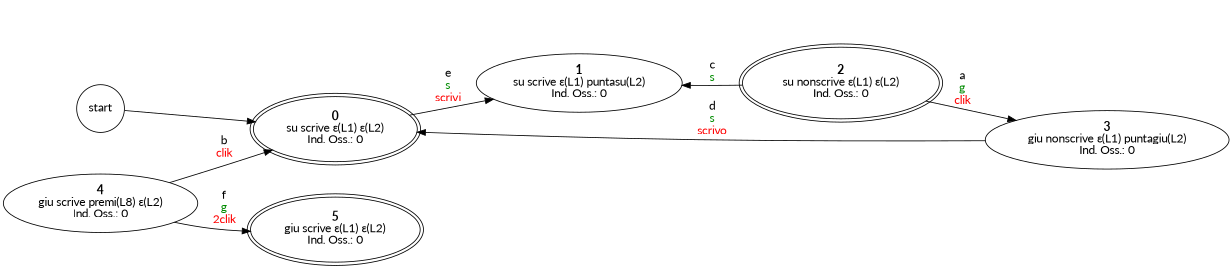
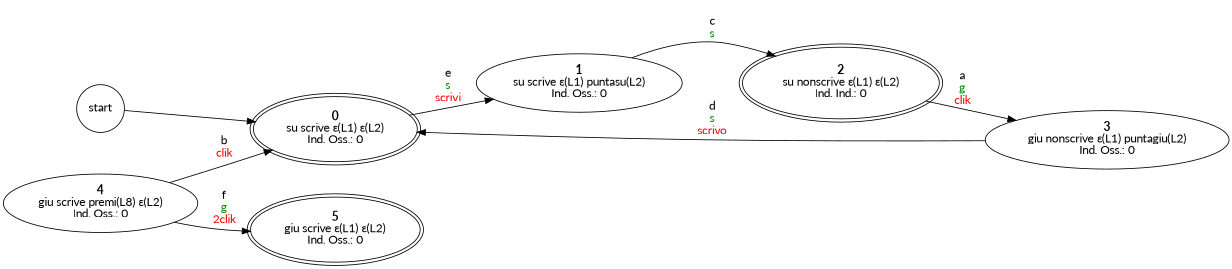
(716, 85) -> (699, 42)
(841, 94) -> (841, 94)
